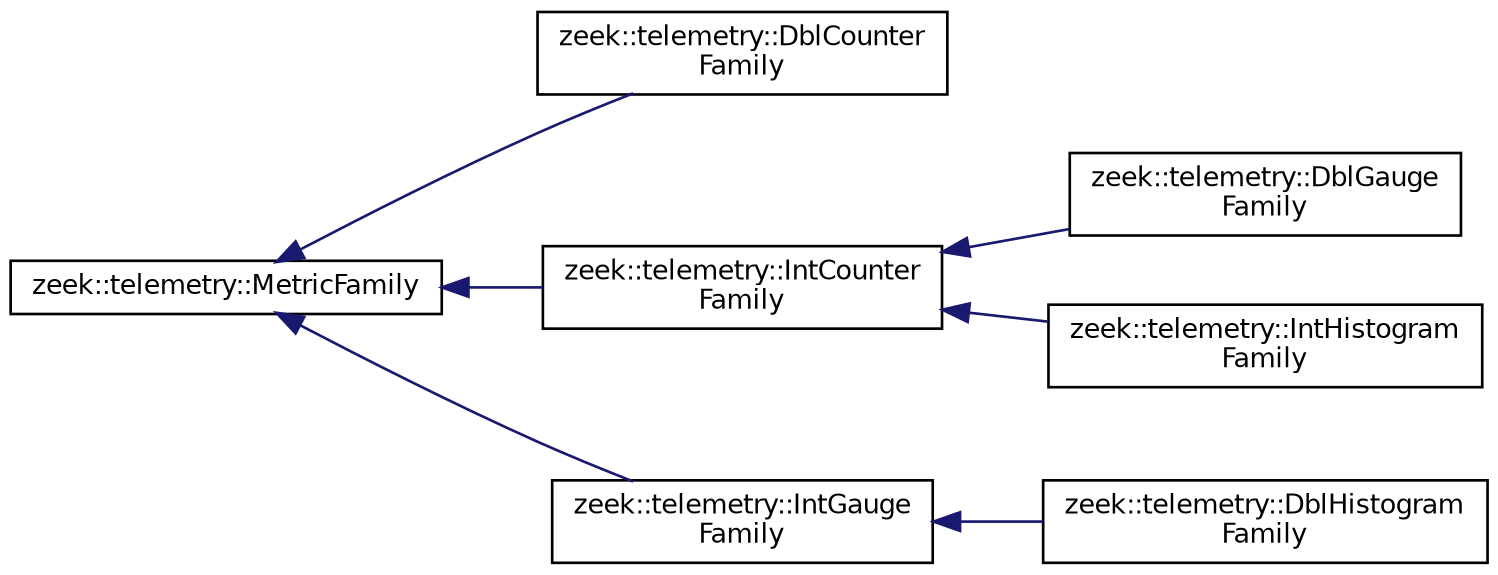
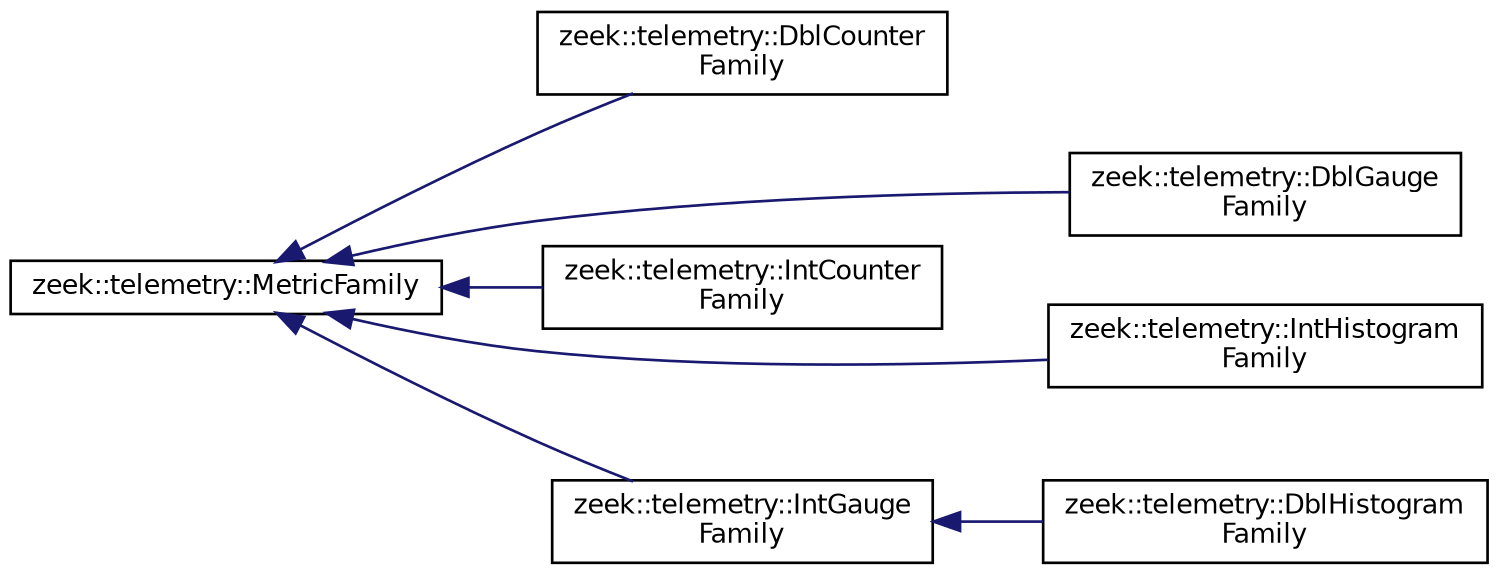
(1019, 238) -> (709, 205)
(1009, 317) -> (699, 362)
